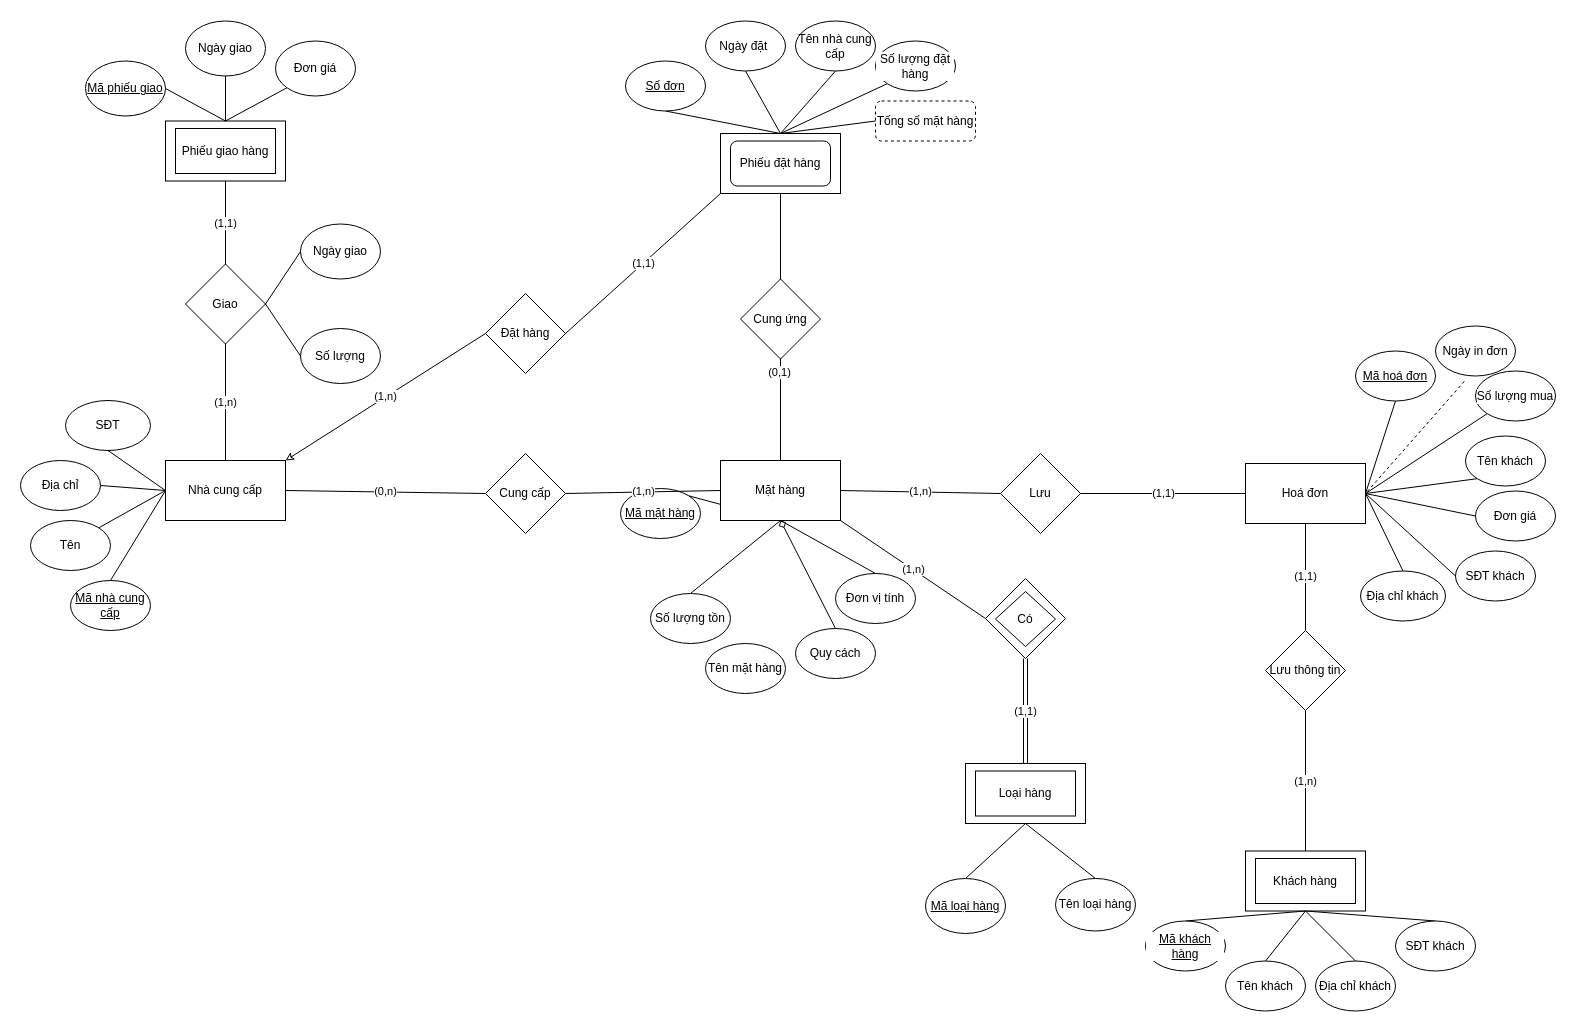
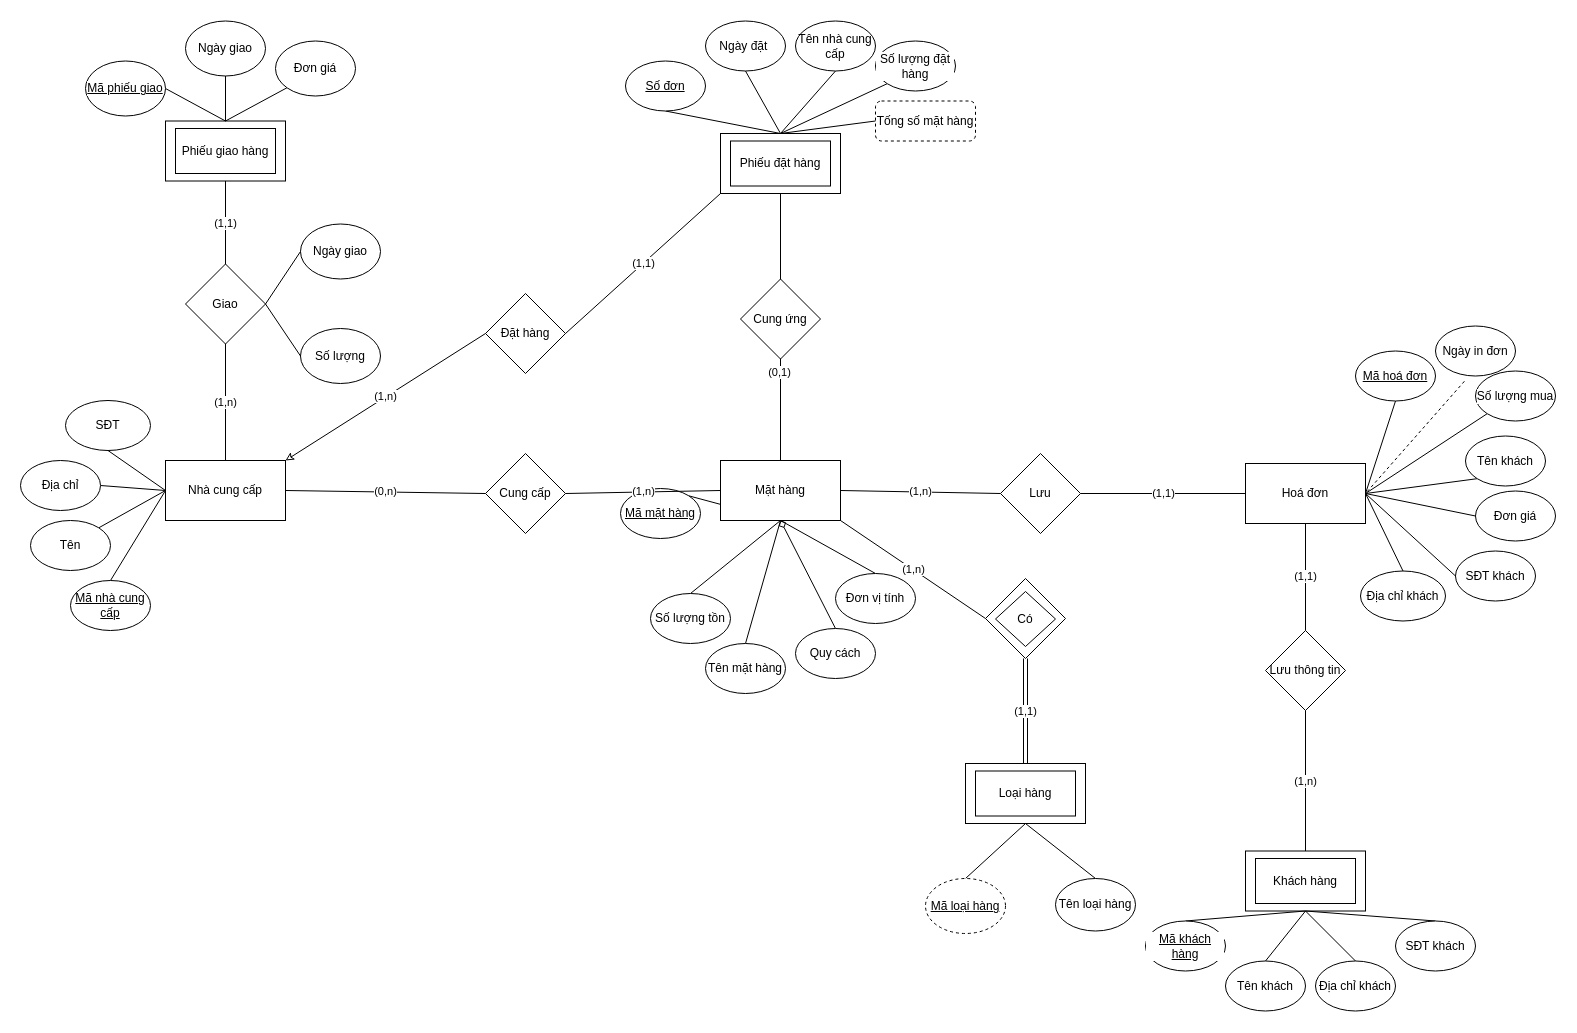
(781, 164) -> (781, 164)
none -> (763, 583)
(966, 906) -> (966, 906)
